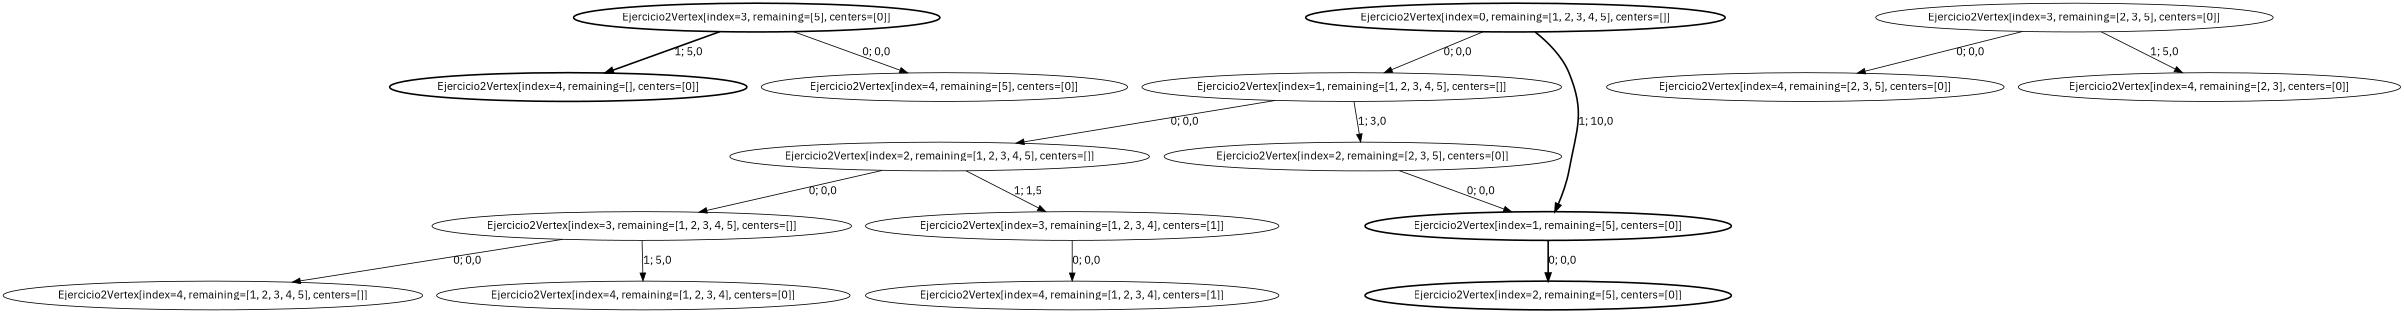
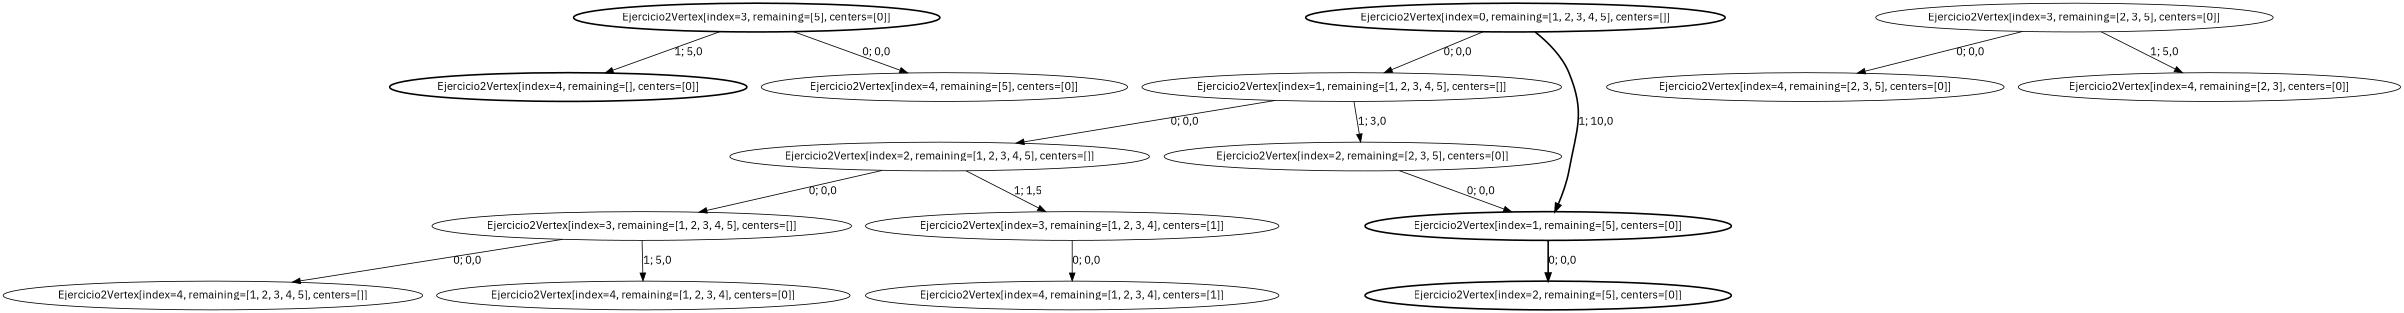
(666, 51) -> (666, 51)
